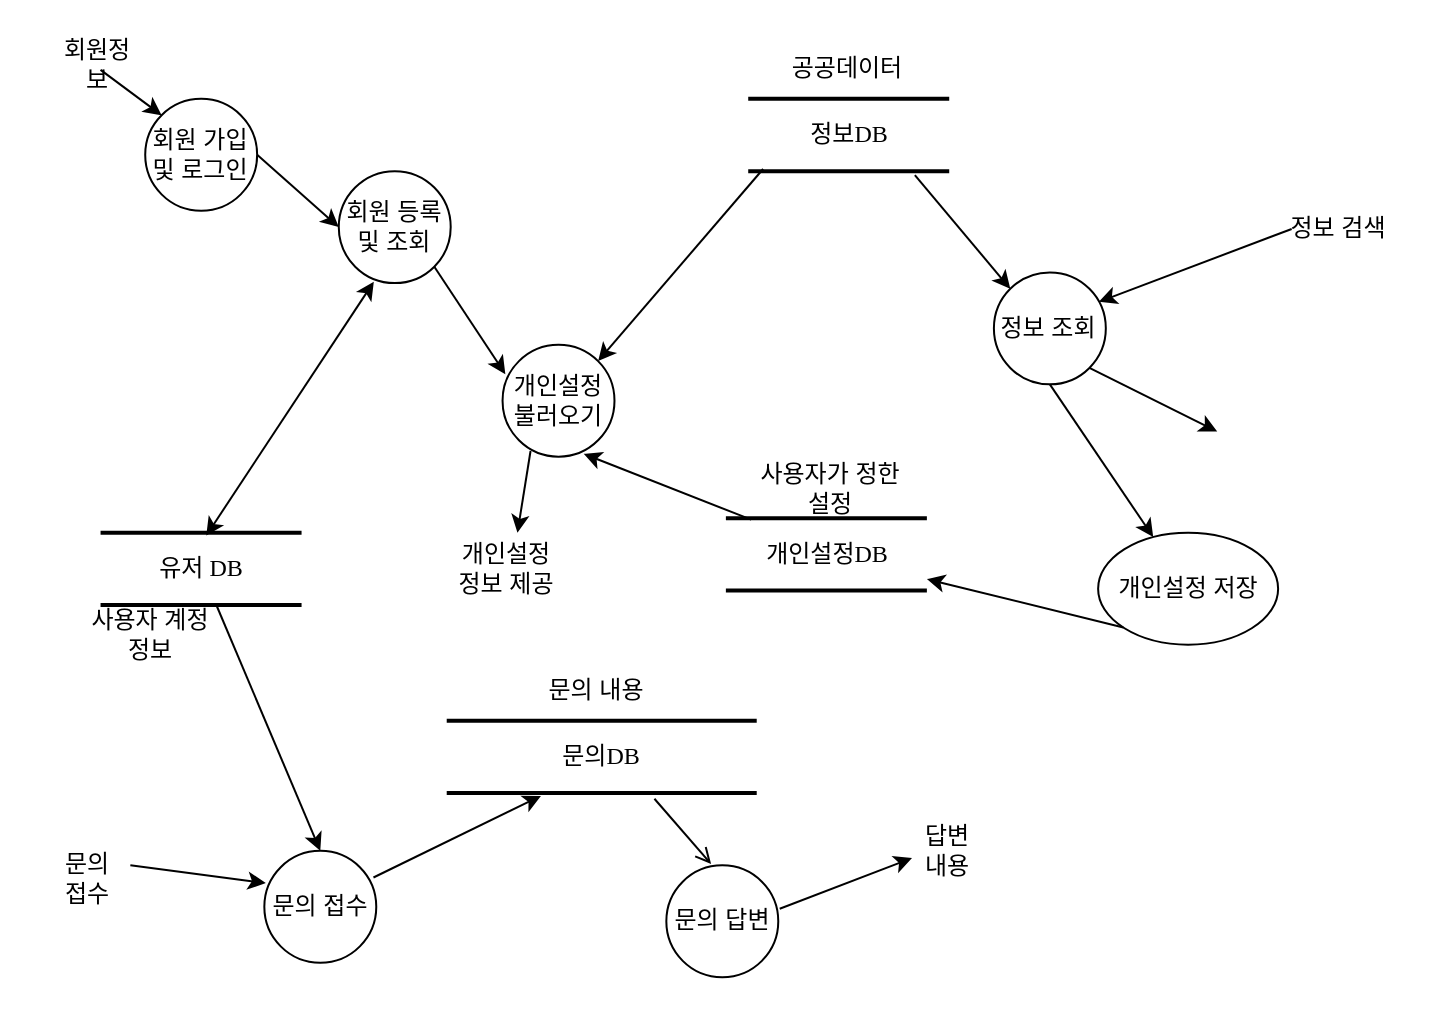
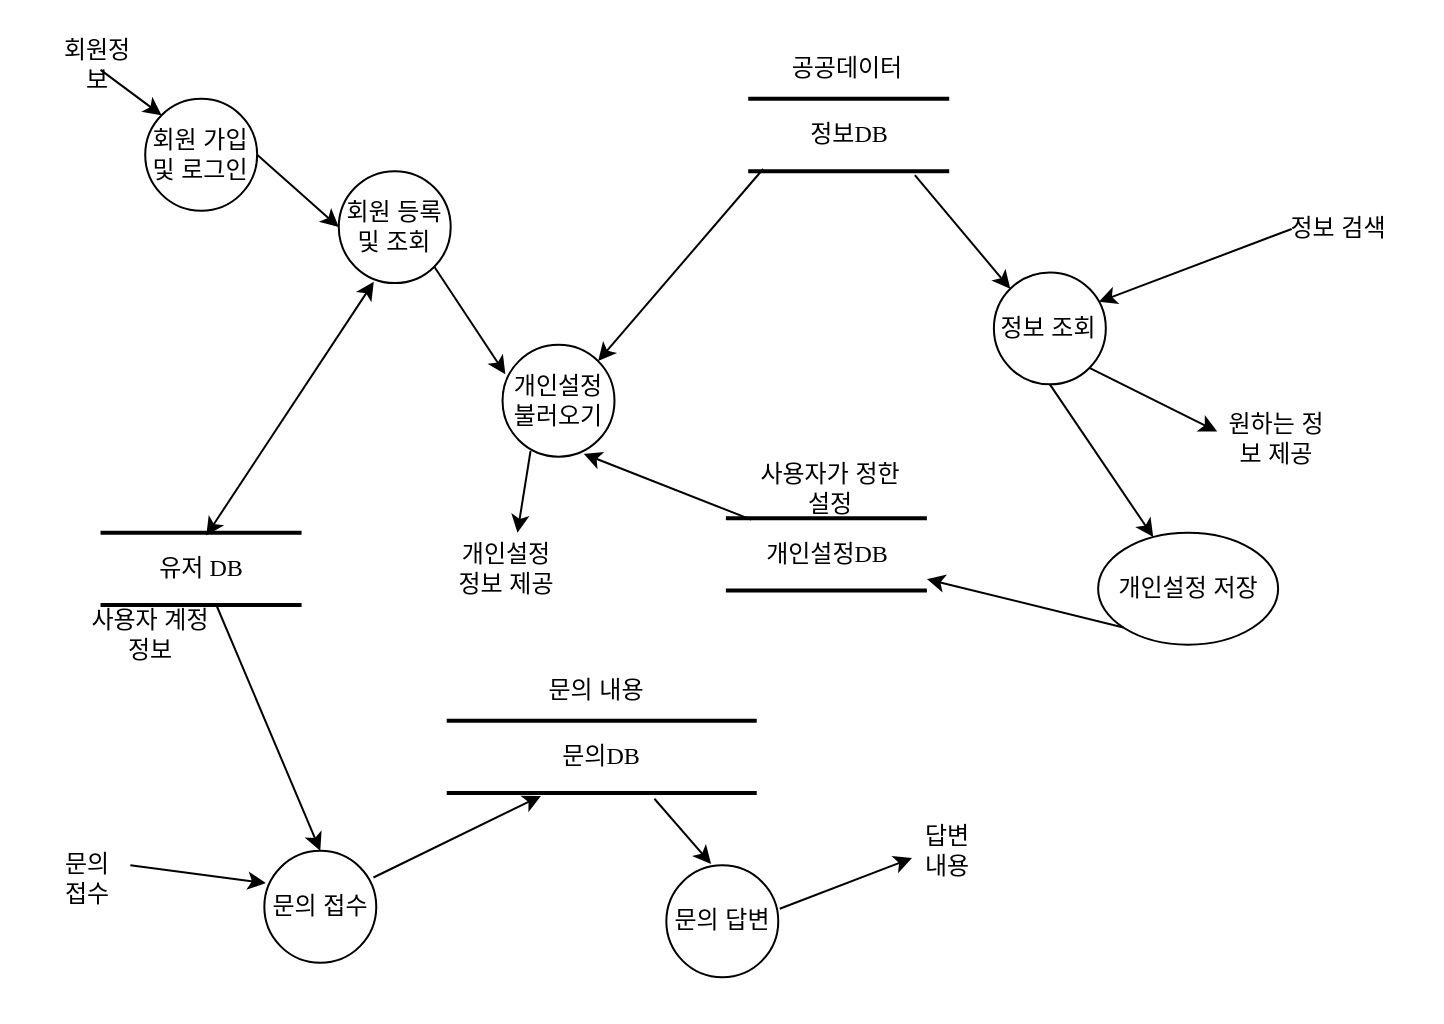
none -> (1277, 439)
(704, 855) -> (701, 853)
